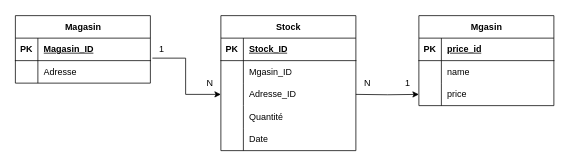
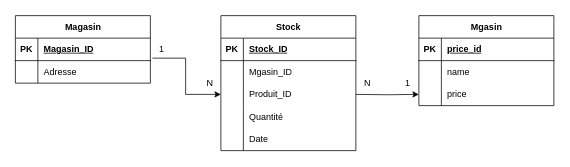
(275, 94) -> (273, 94)
